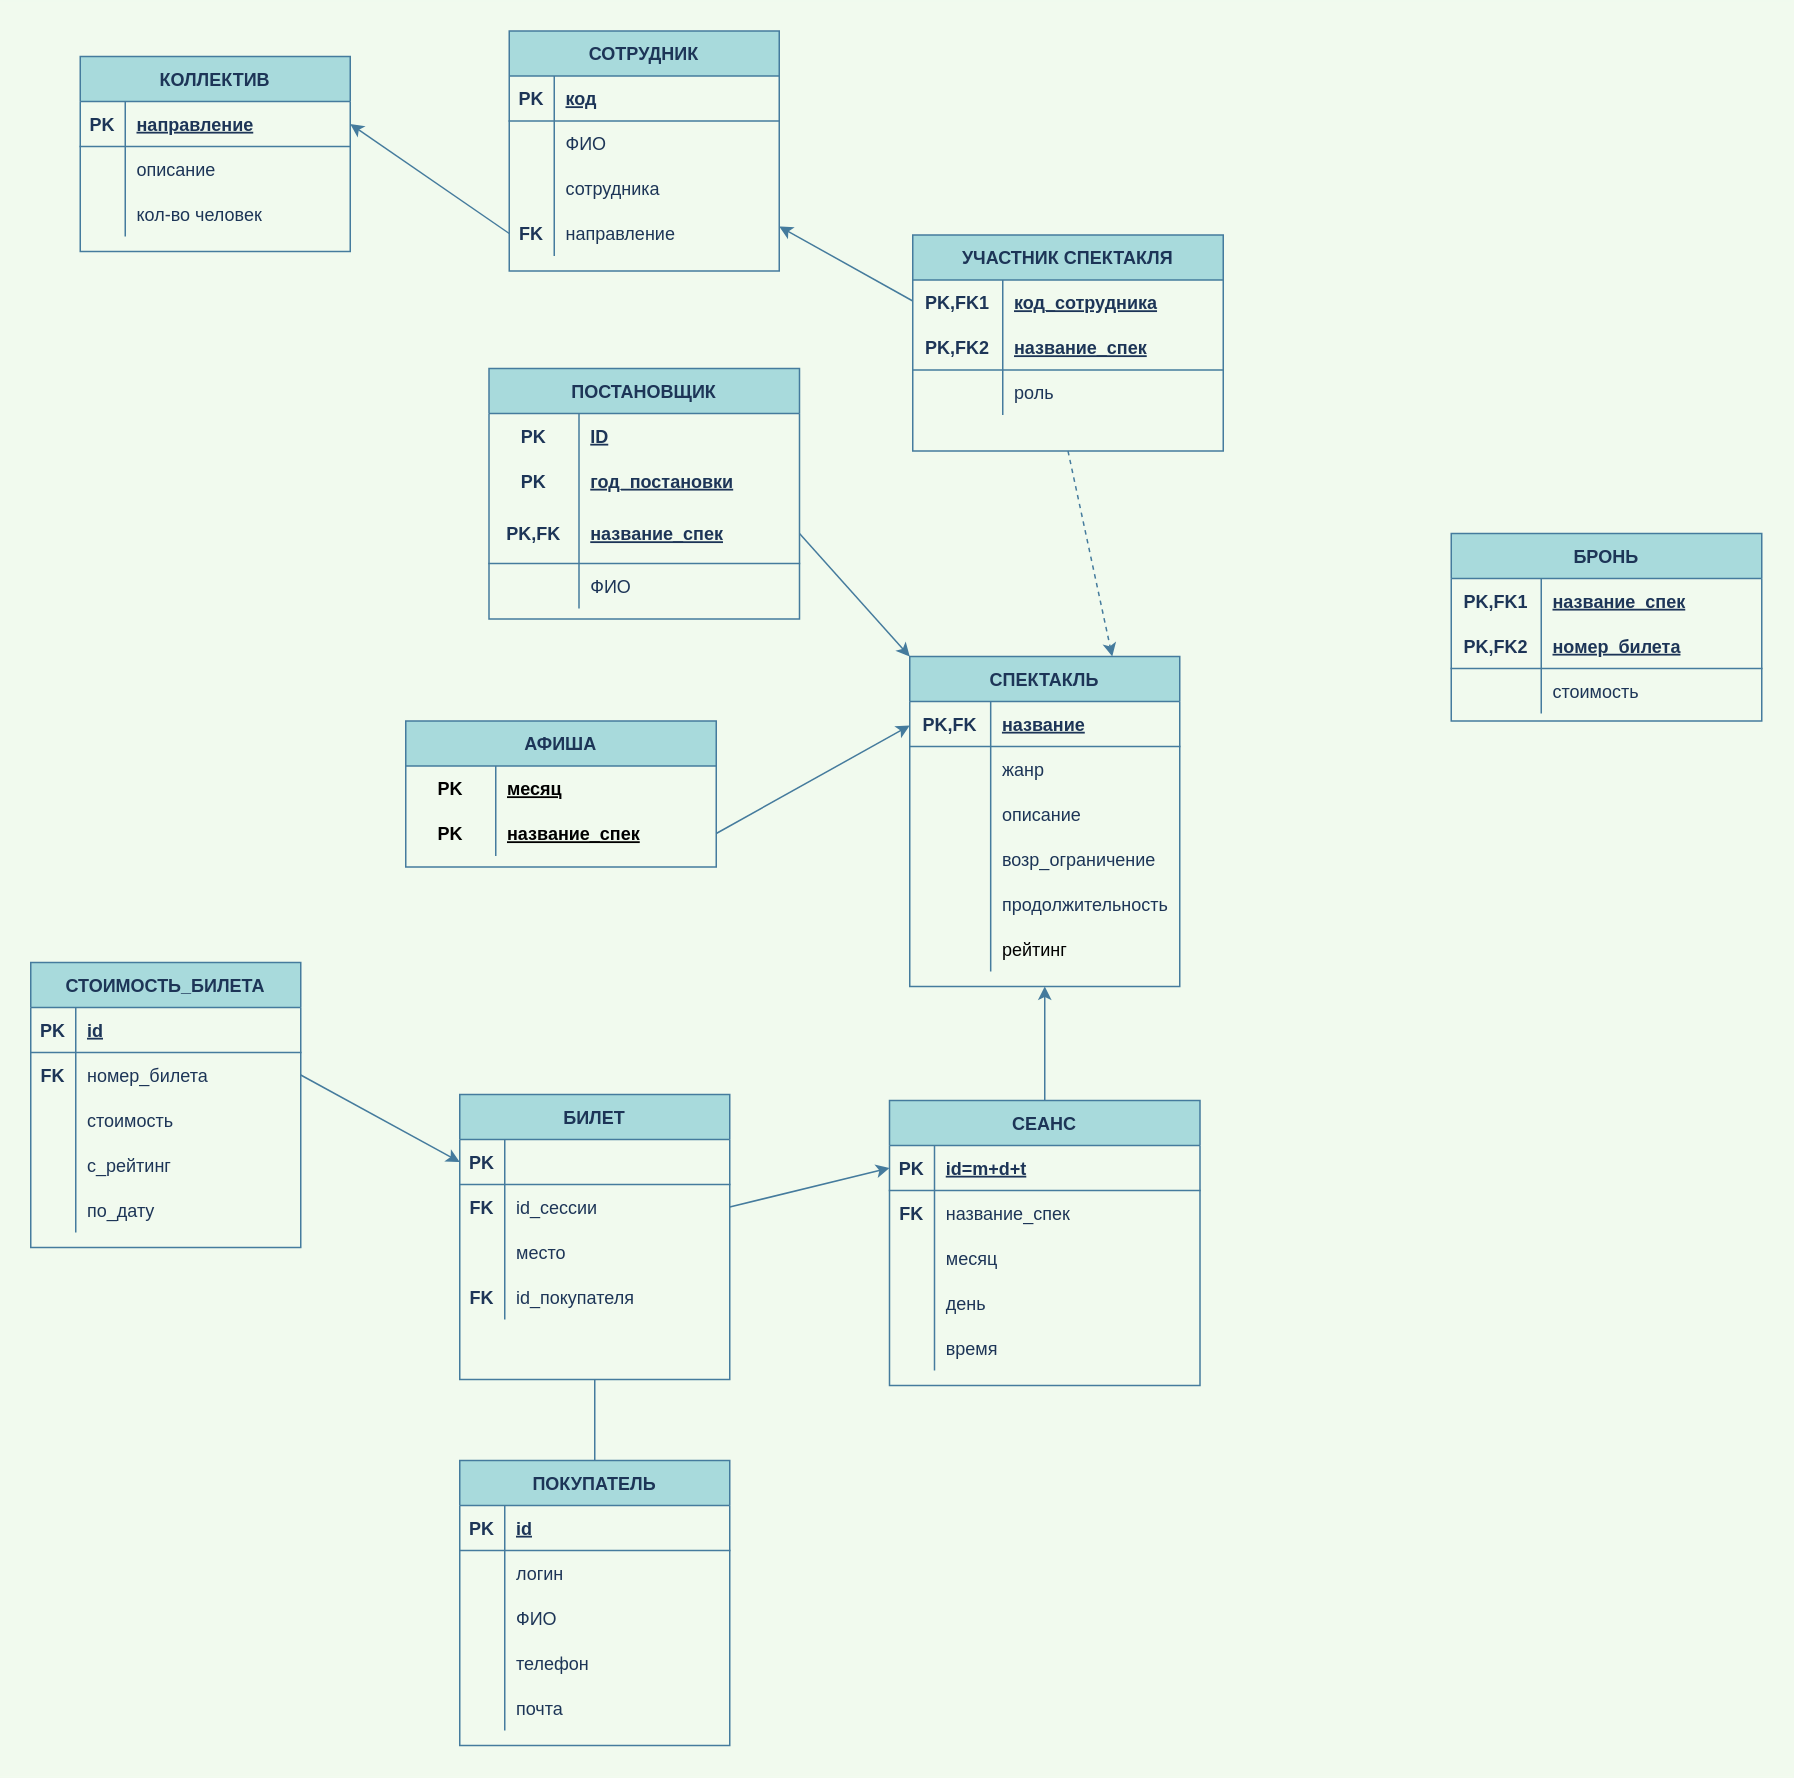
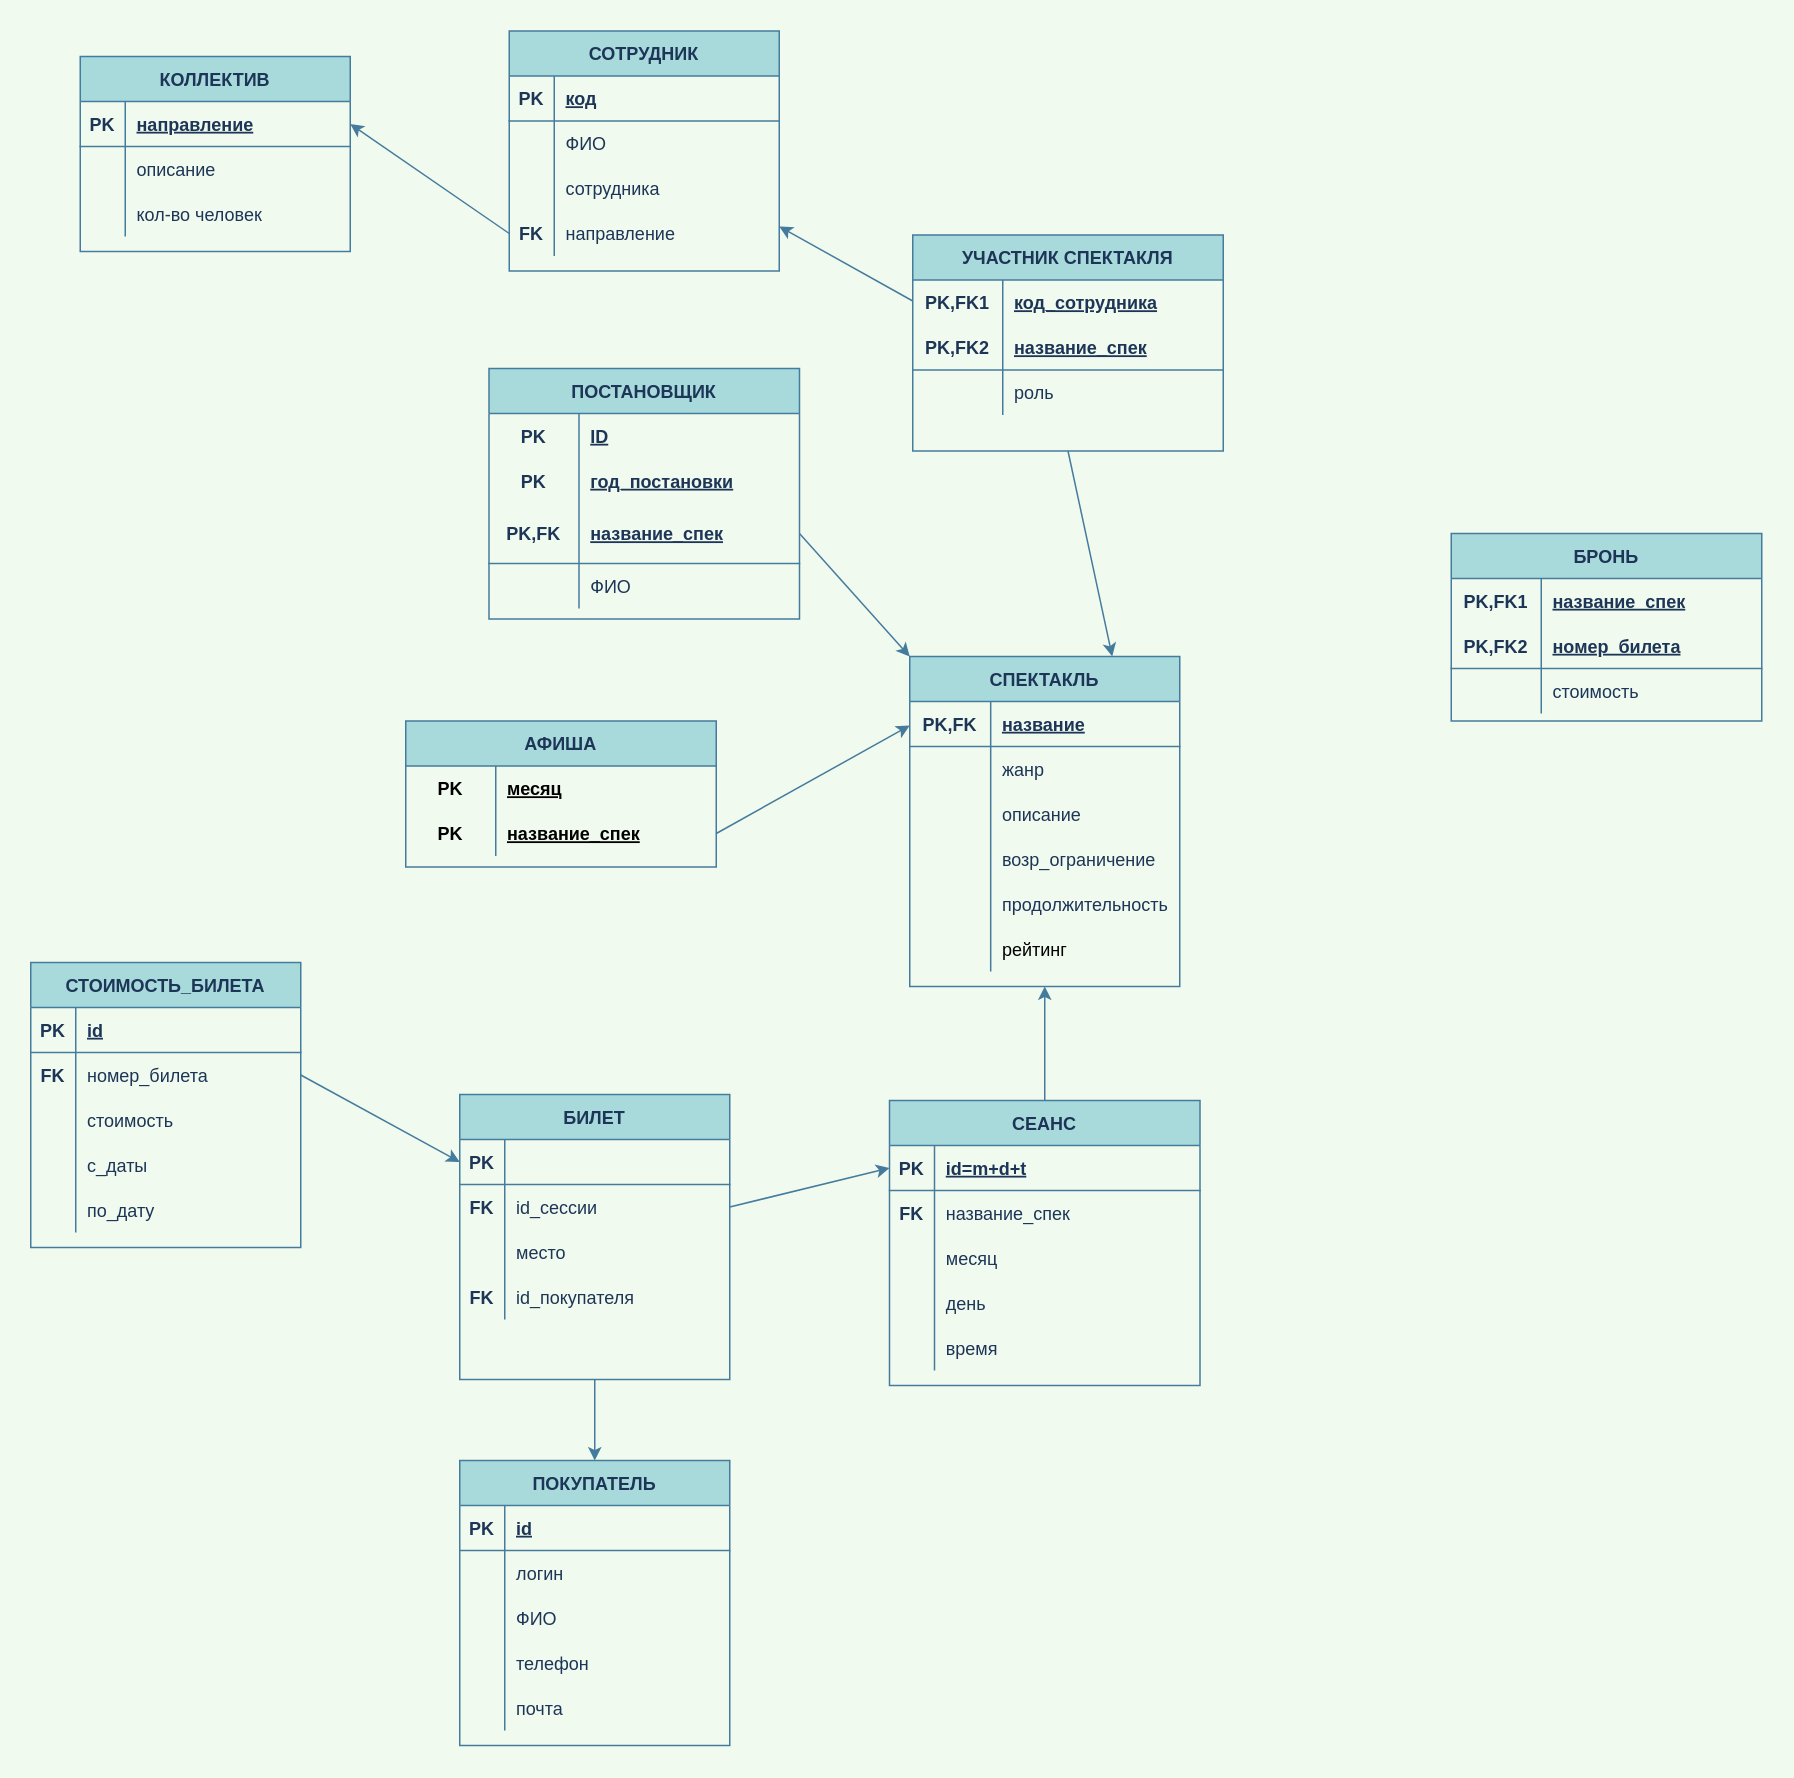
(1089, 549) -> (1089, 549)
(132, 1166) -> (117, 1166)
(595, 1453) -> (595, 1449)
